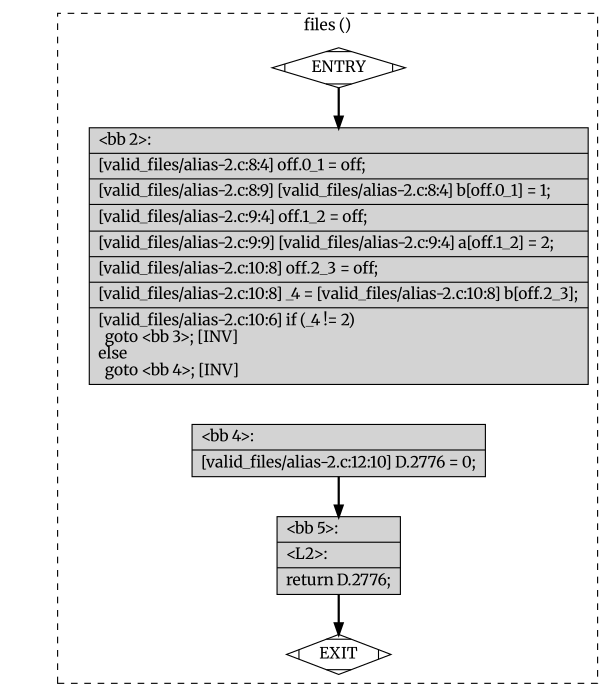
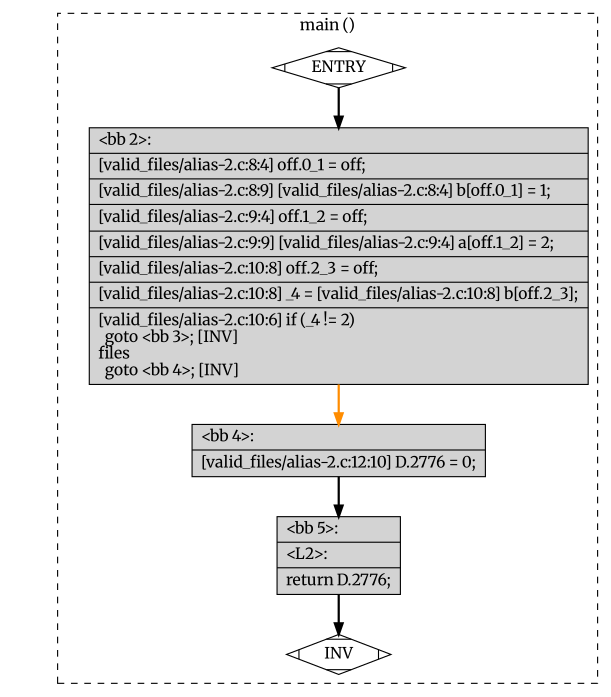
(328, 26) -> (328, 26)
(113, 354) -> (114, 354)
none -> (339, 399)
(339, 654) -> (339, 654)
